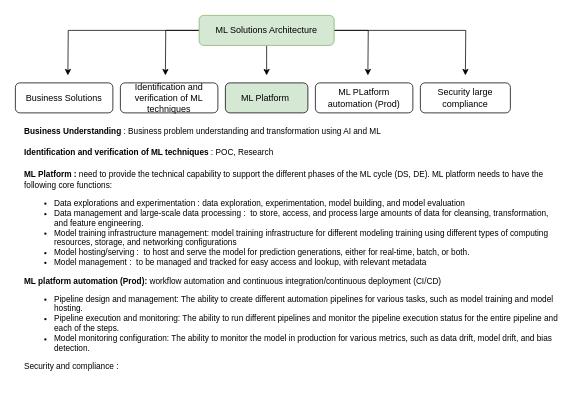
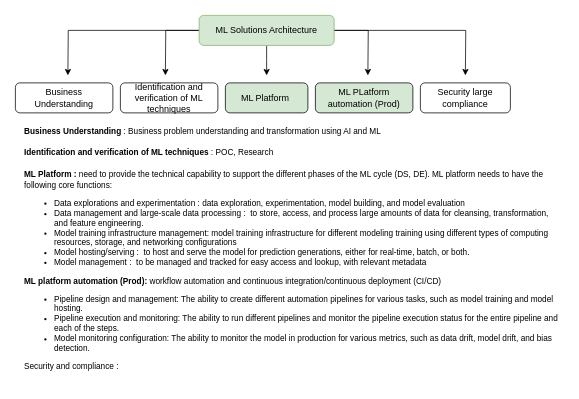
(64, 98) -> (64, 98)
(364, 98) -> (364, 98)
